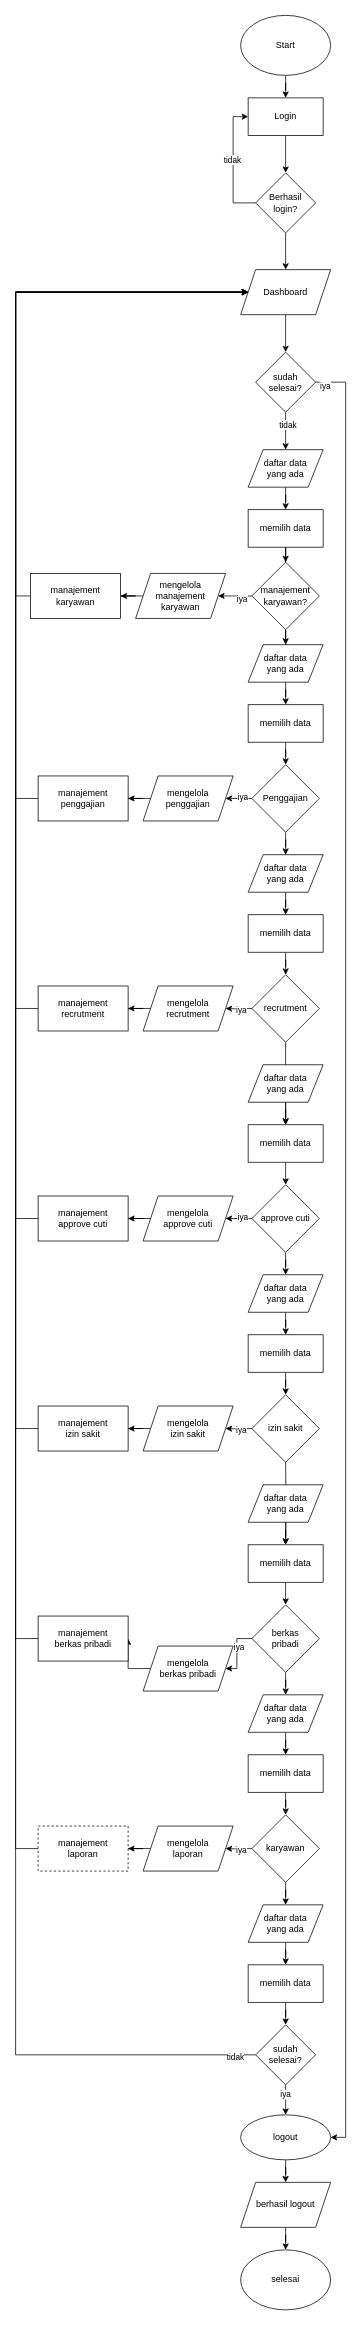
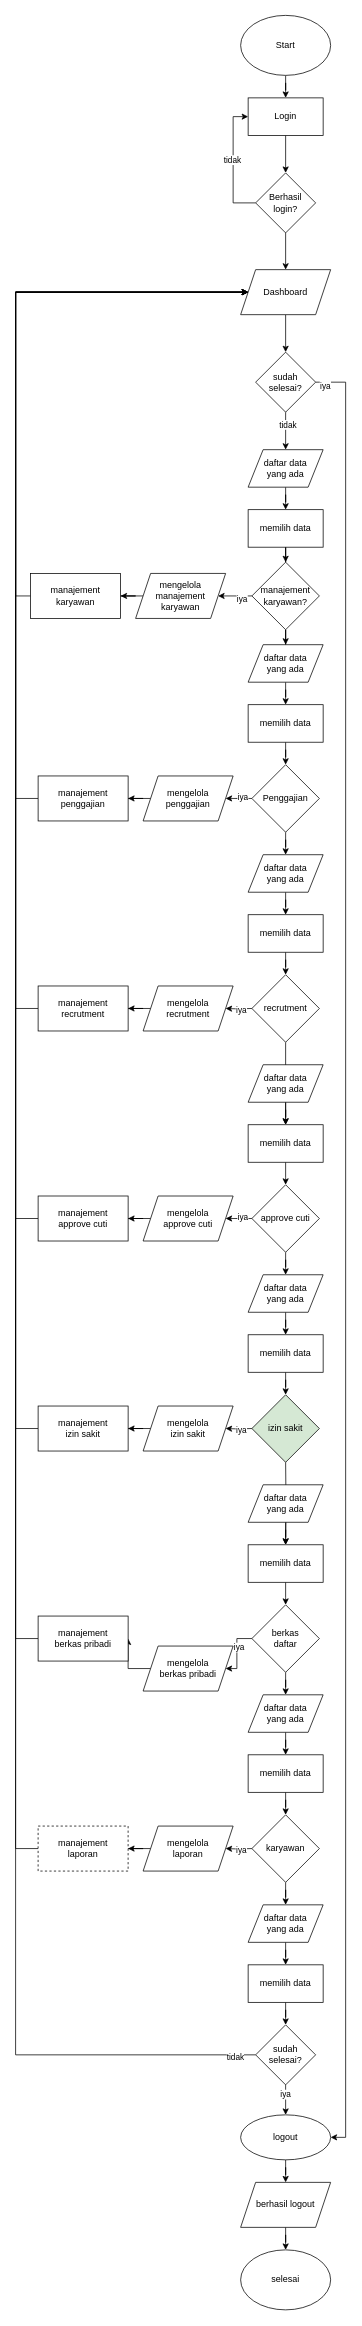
(285, 1428) -> (285, 1428)
(285, 1638) -> (285, 1638)
